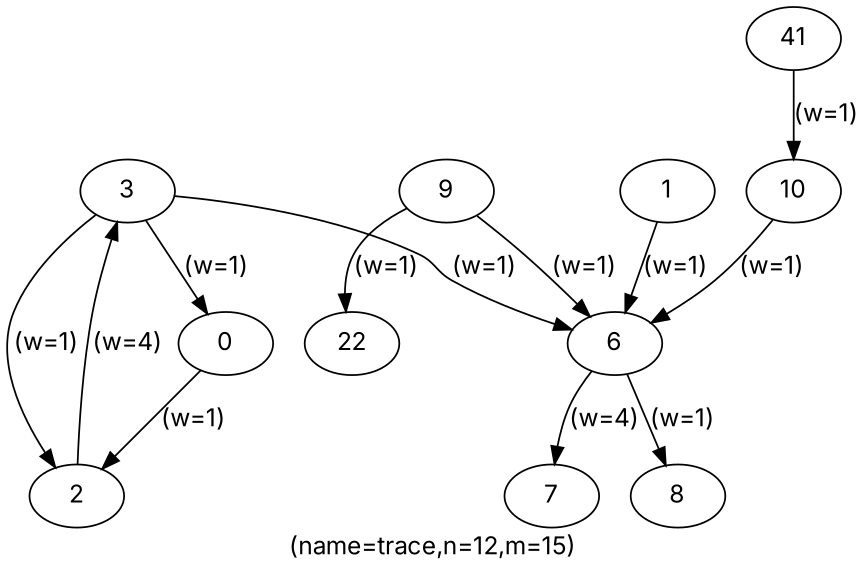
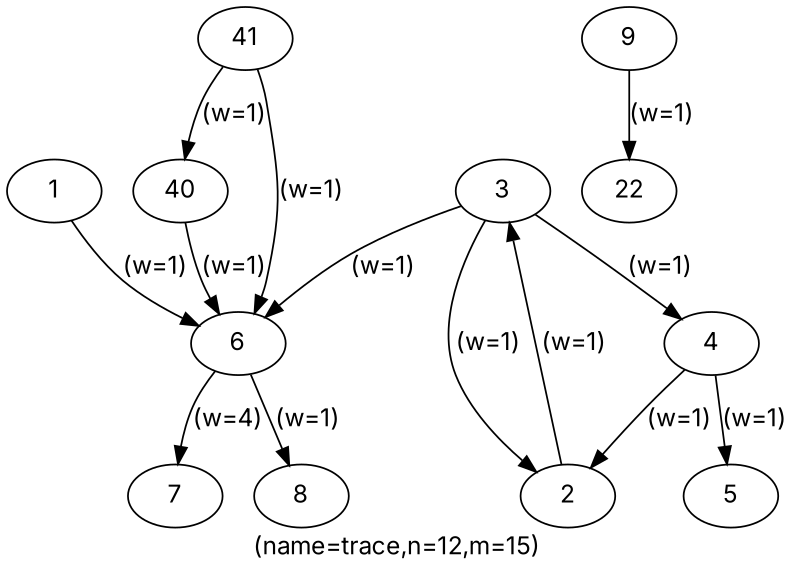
(794, 191) -> (181, 191)
(529, 258) -> (277, 183)
(128, 344) -> (574, 344)
(226, 344) -> (712, 344)
none -> (731, 496)
